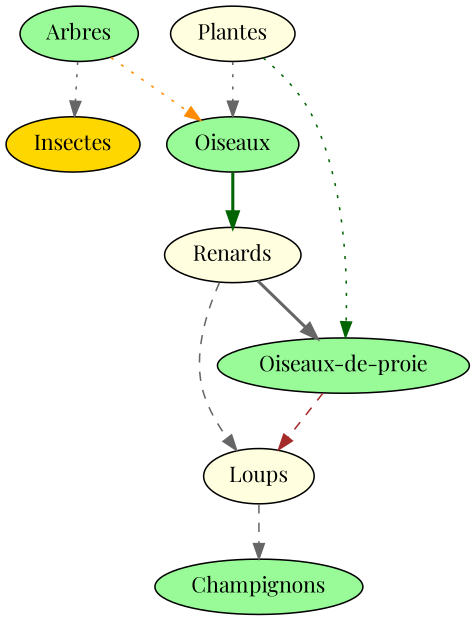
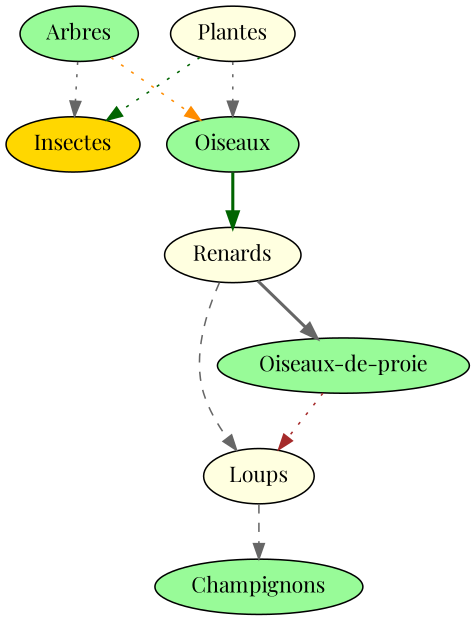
(334, 179) -> (164, 82)
(306, 415) -> (306, 415)
